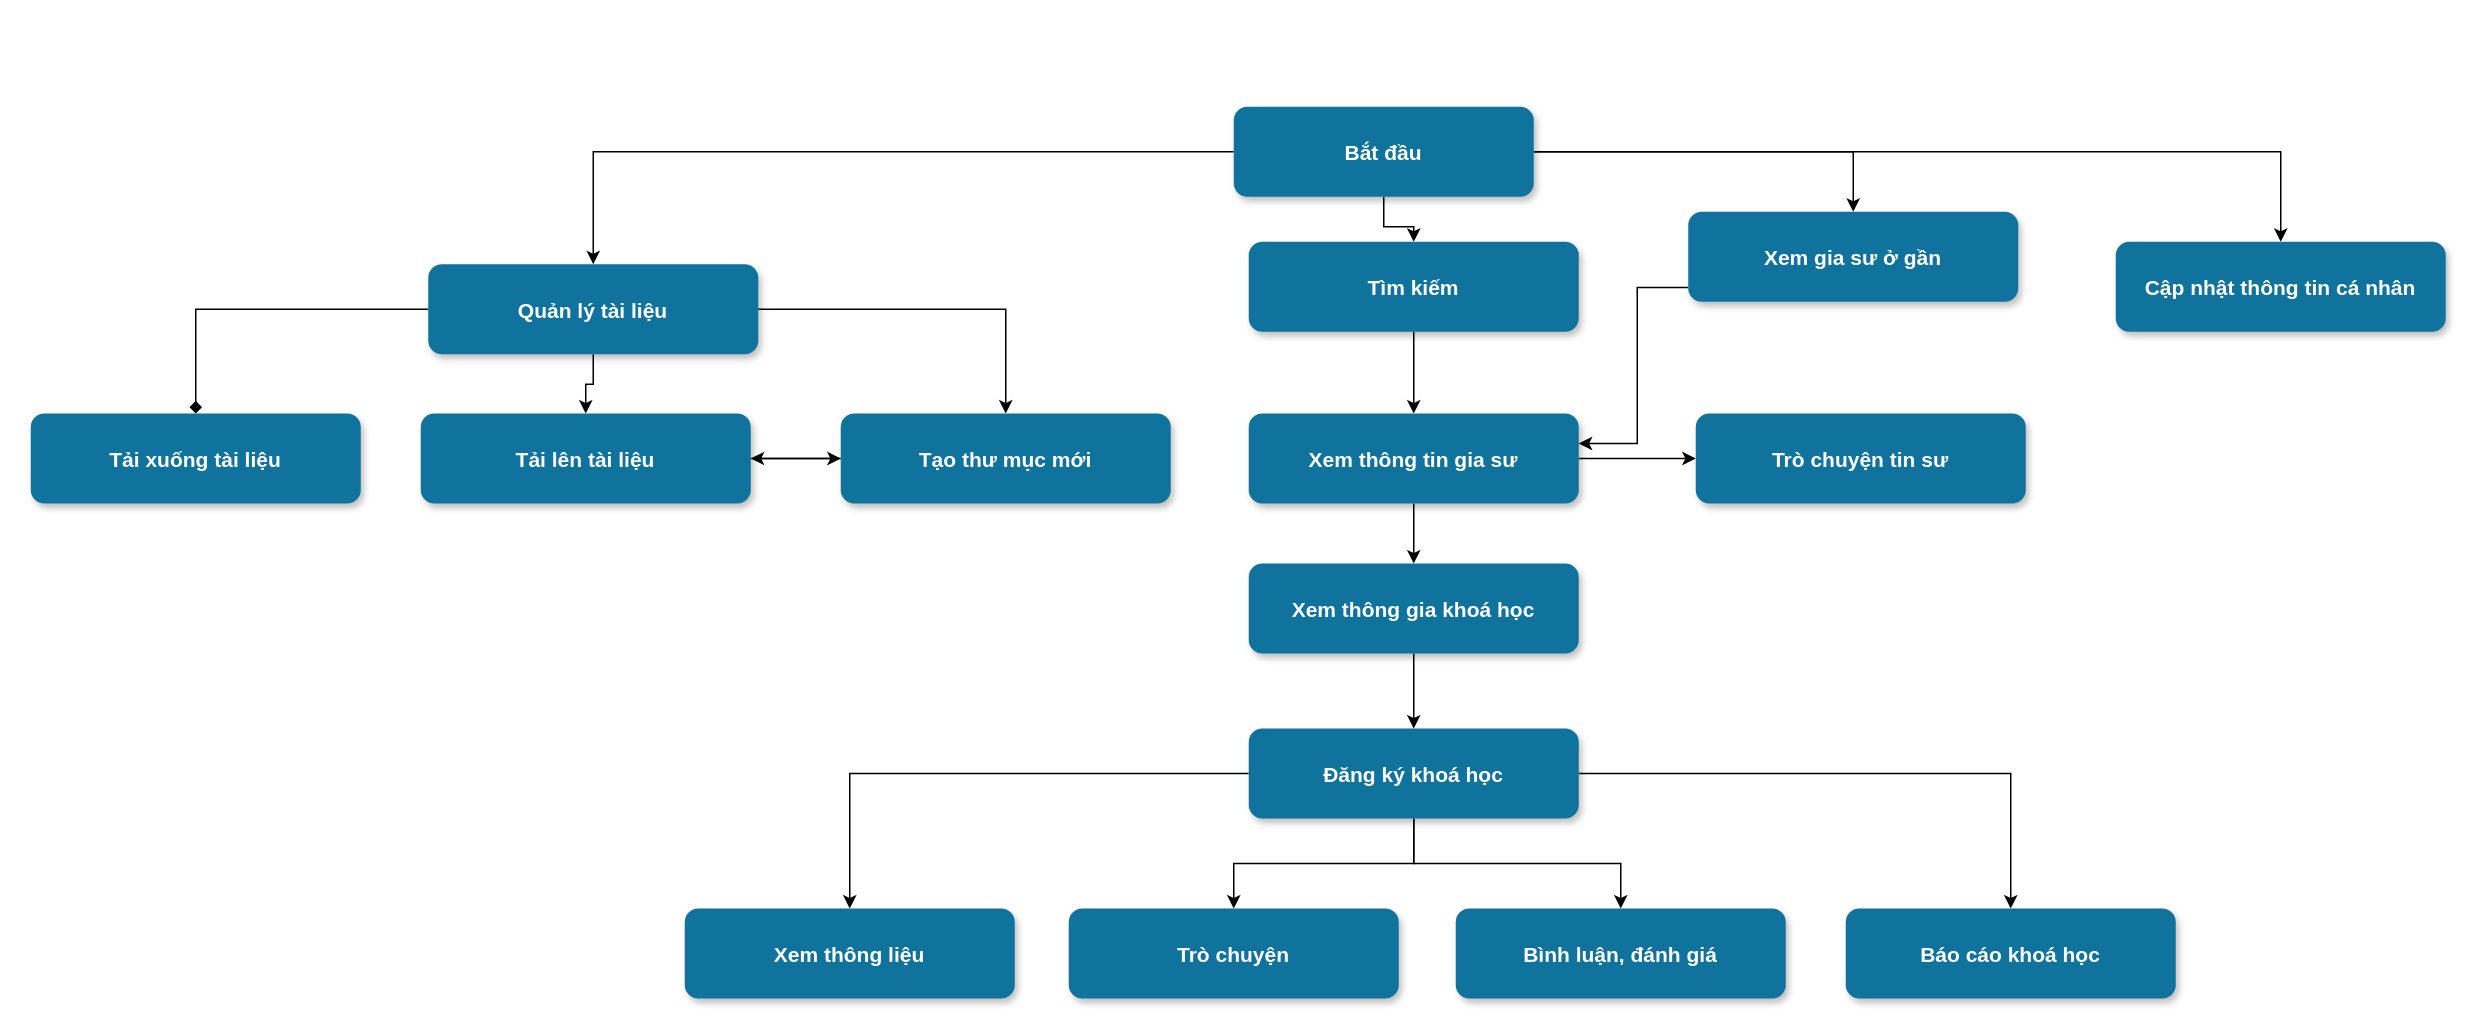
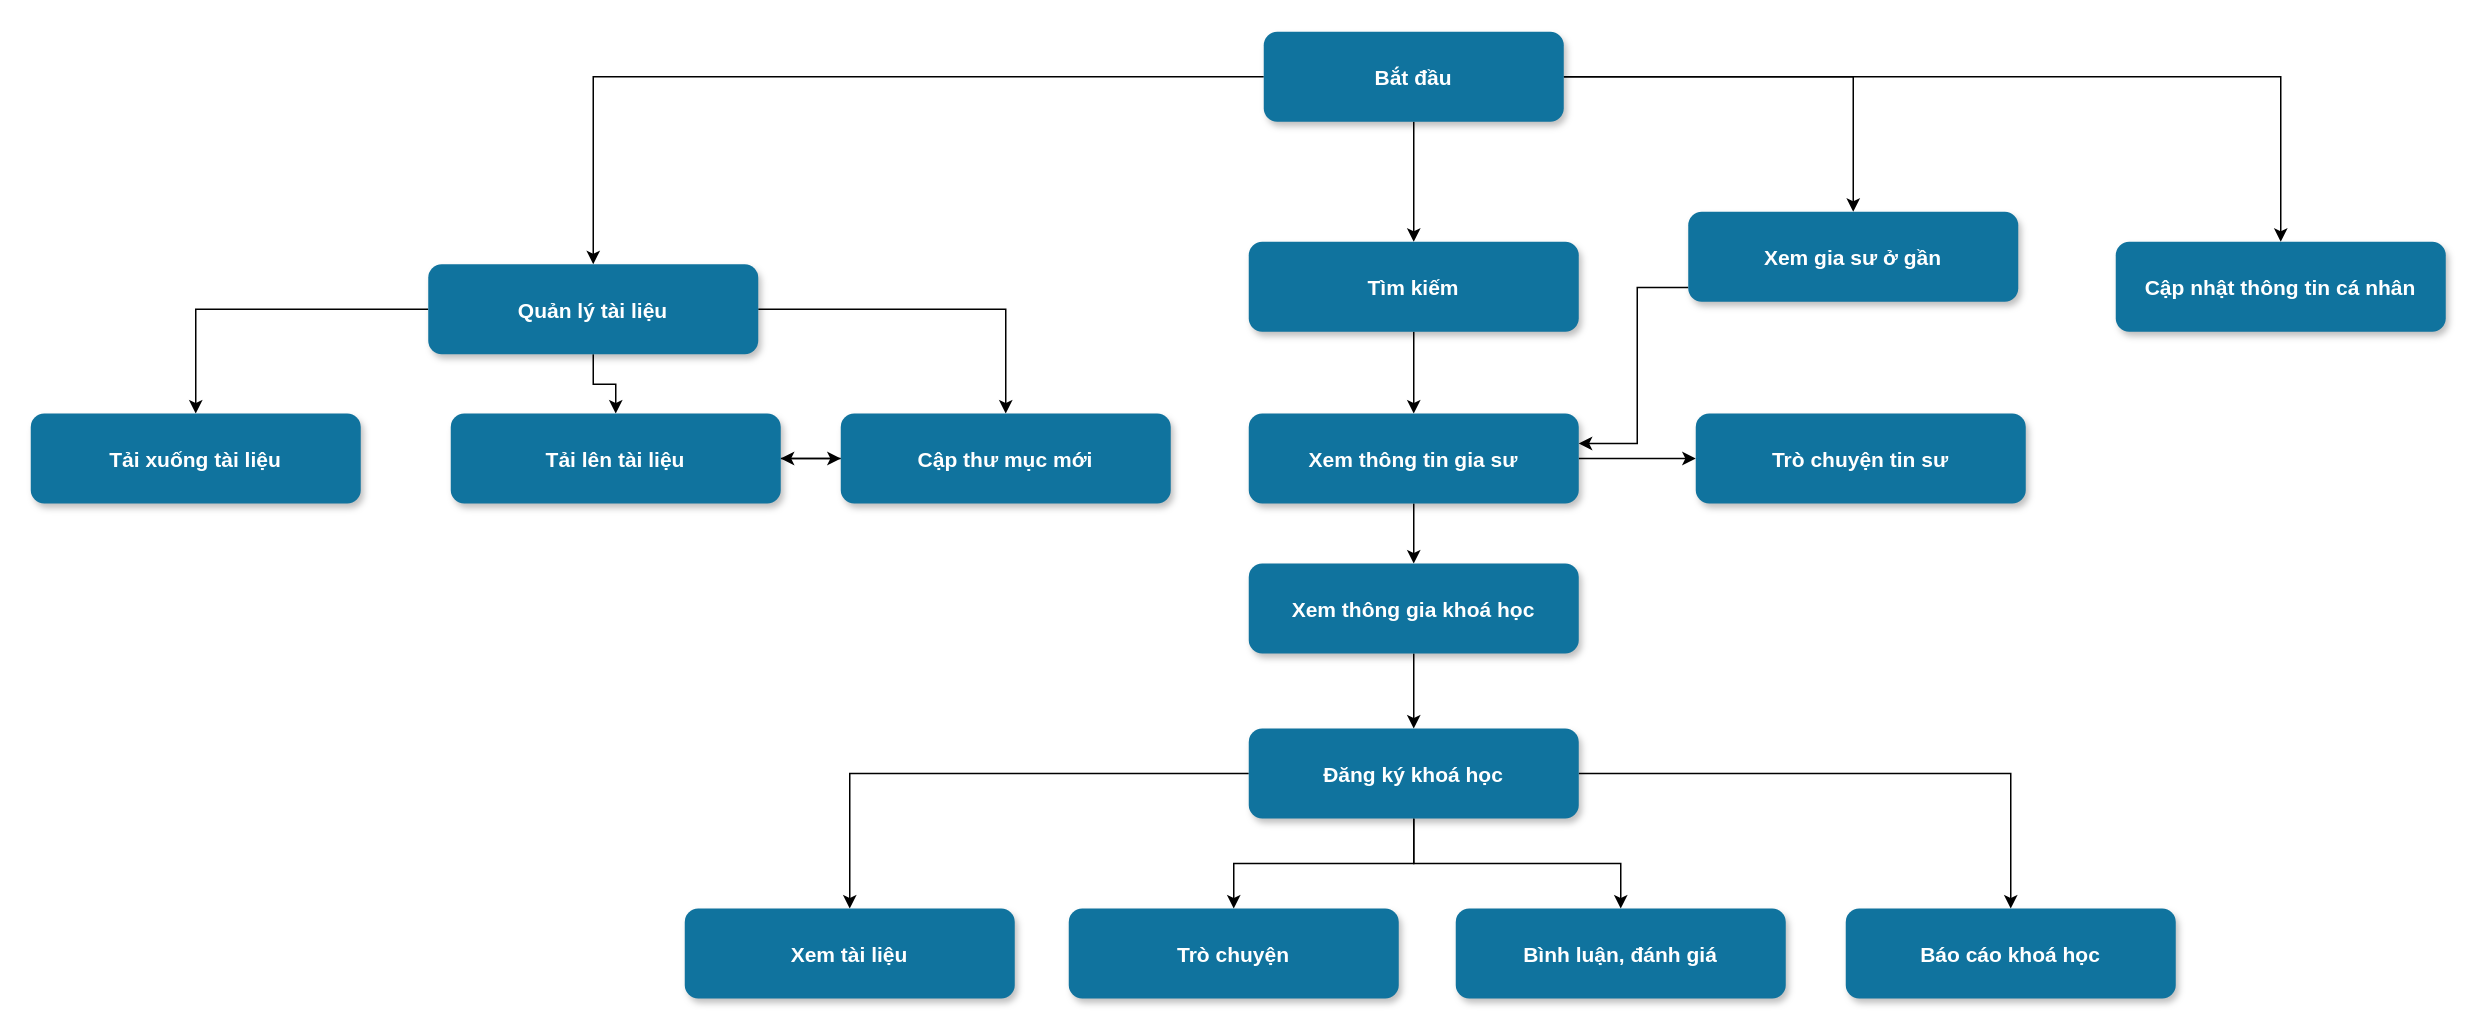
(1384, 152) -> (1414, 77)
(196, 401) -> (196, 402)
(586, 458) -> (616, 458)
(1005, 460) -> (1005, 460)
(849, 955) -> (849, 955)
